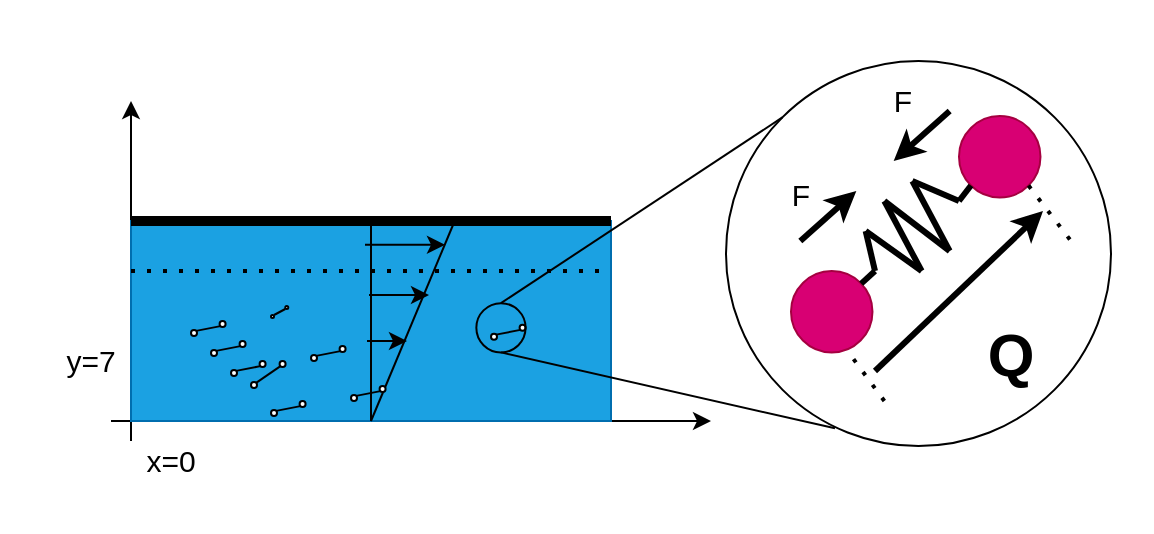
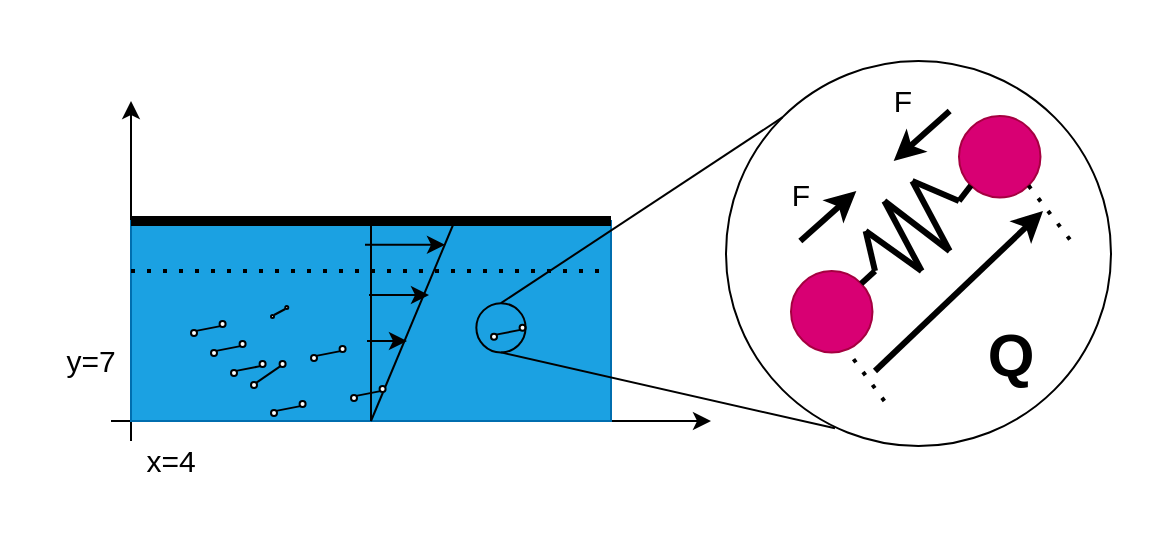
(172, 461) -> (172, 461)
